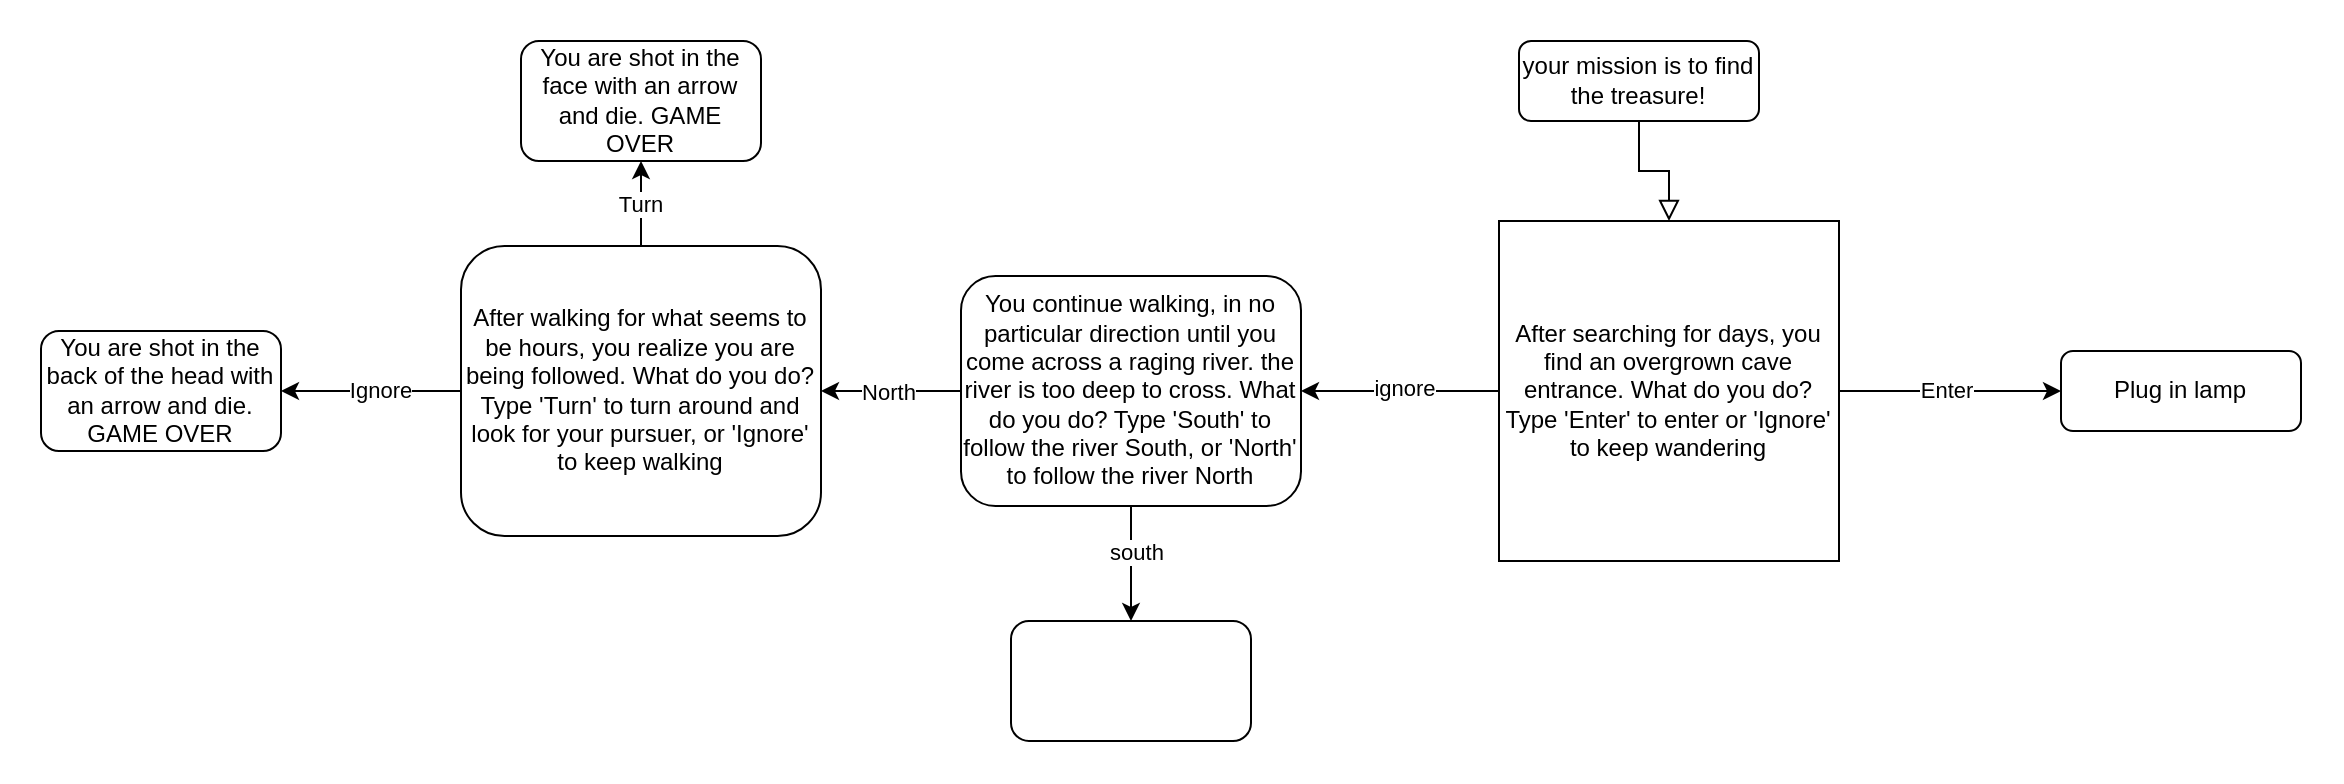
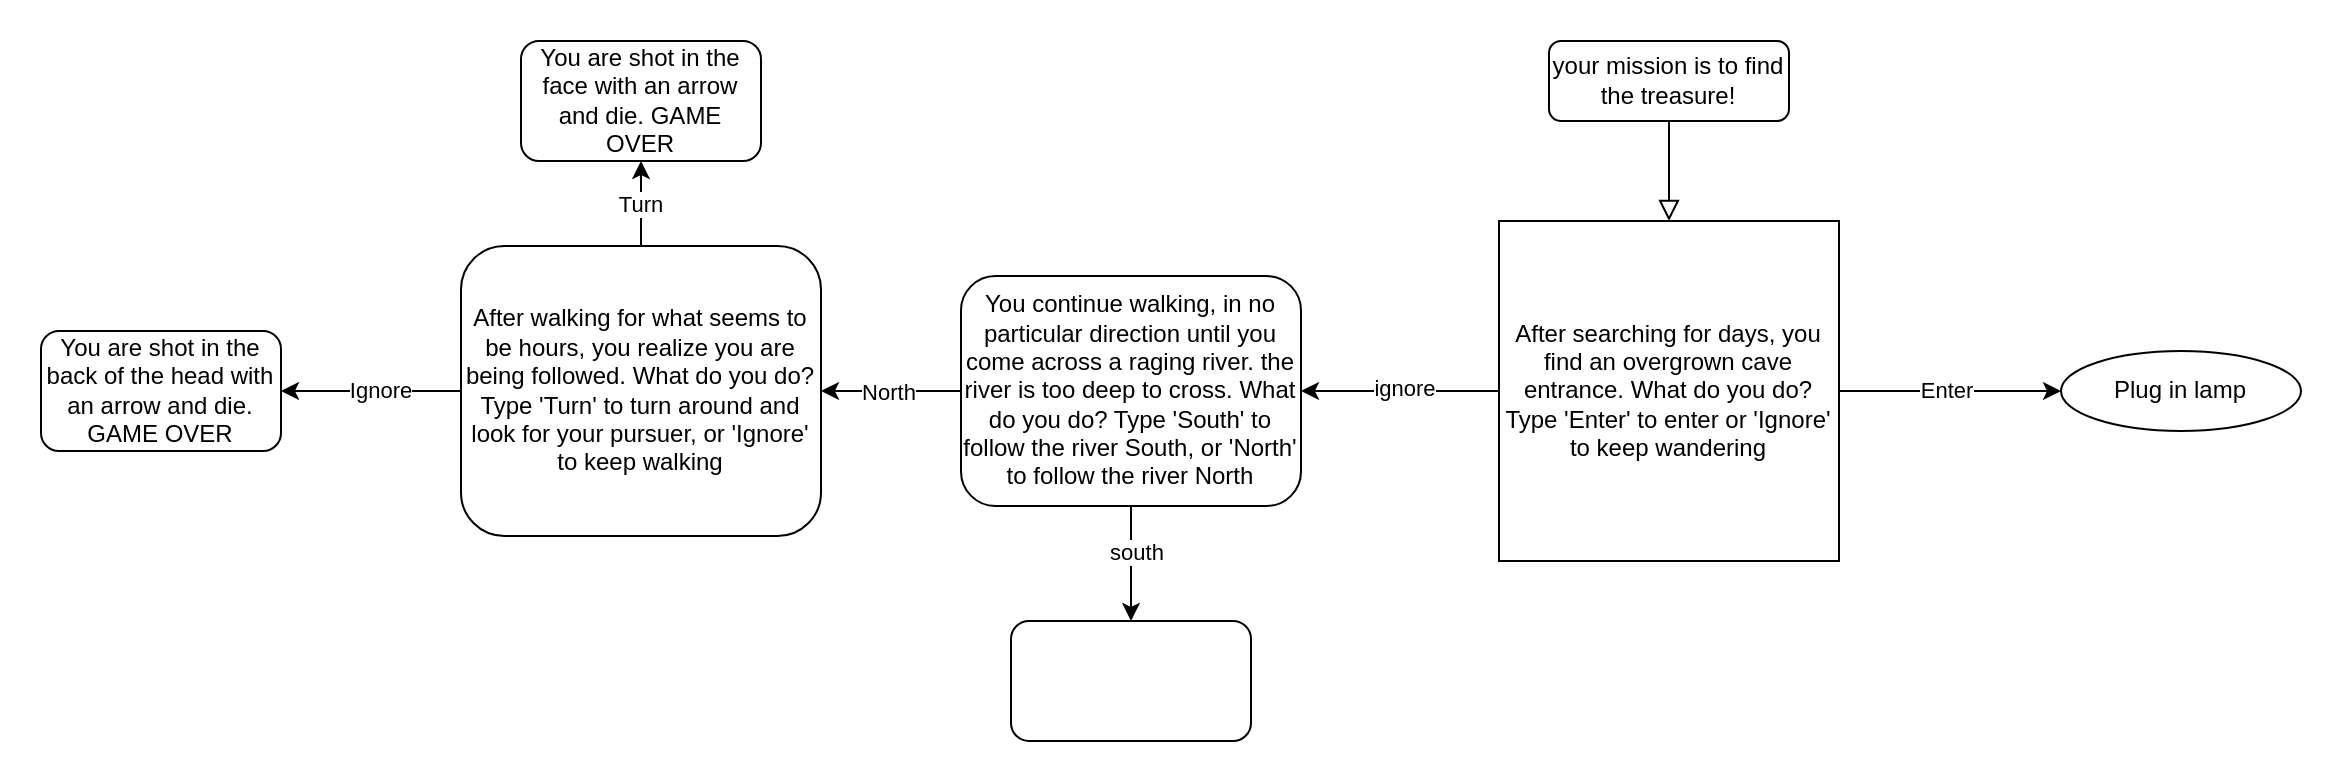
(1639, 81) -> (1669, 81)
(2181, 391) -> (2181, 391)
